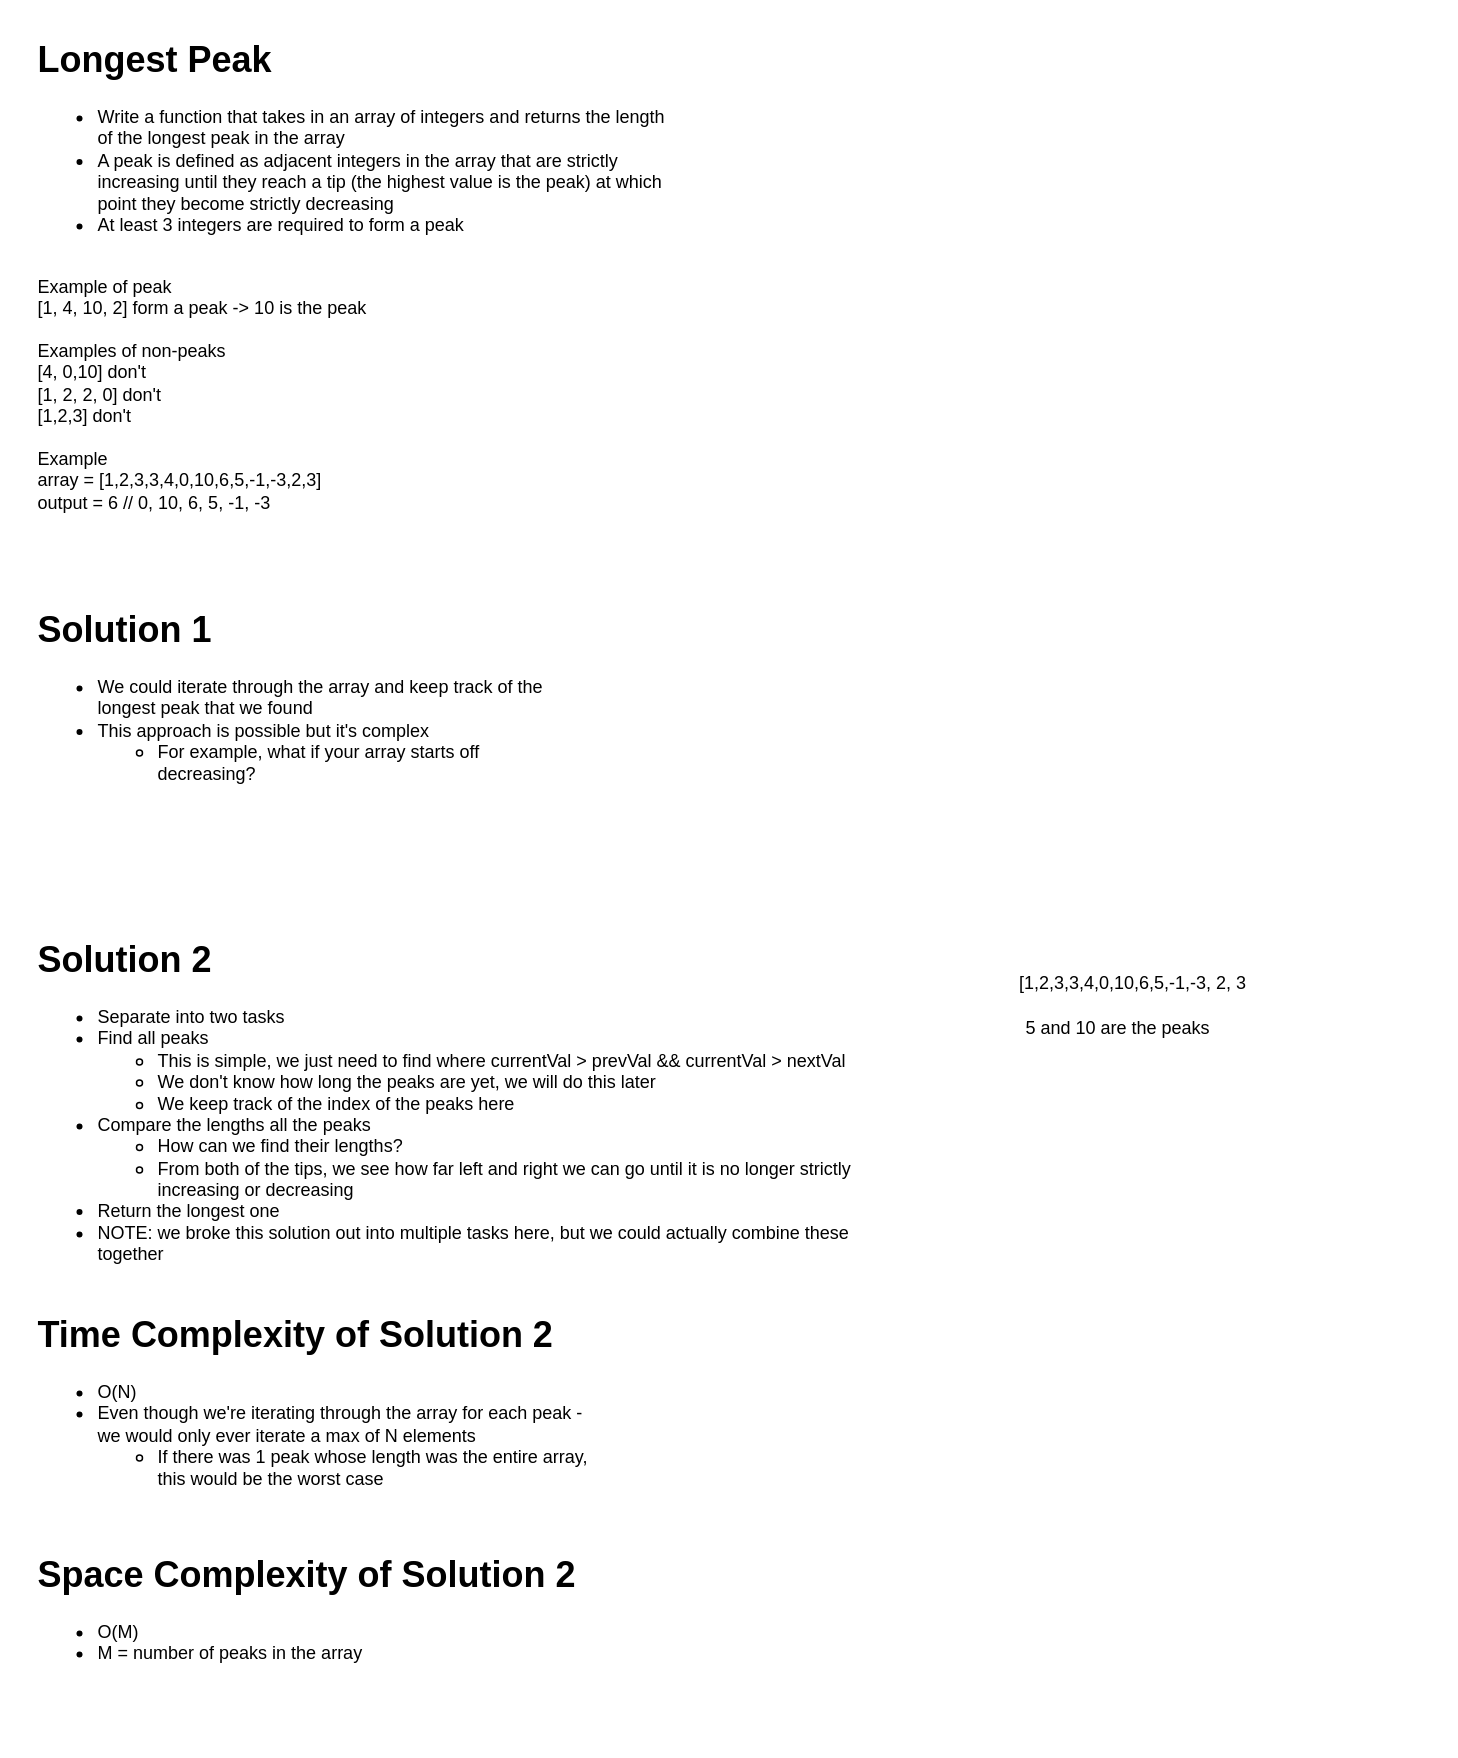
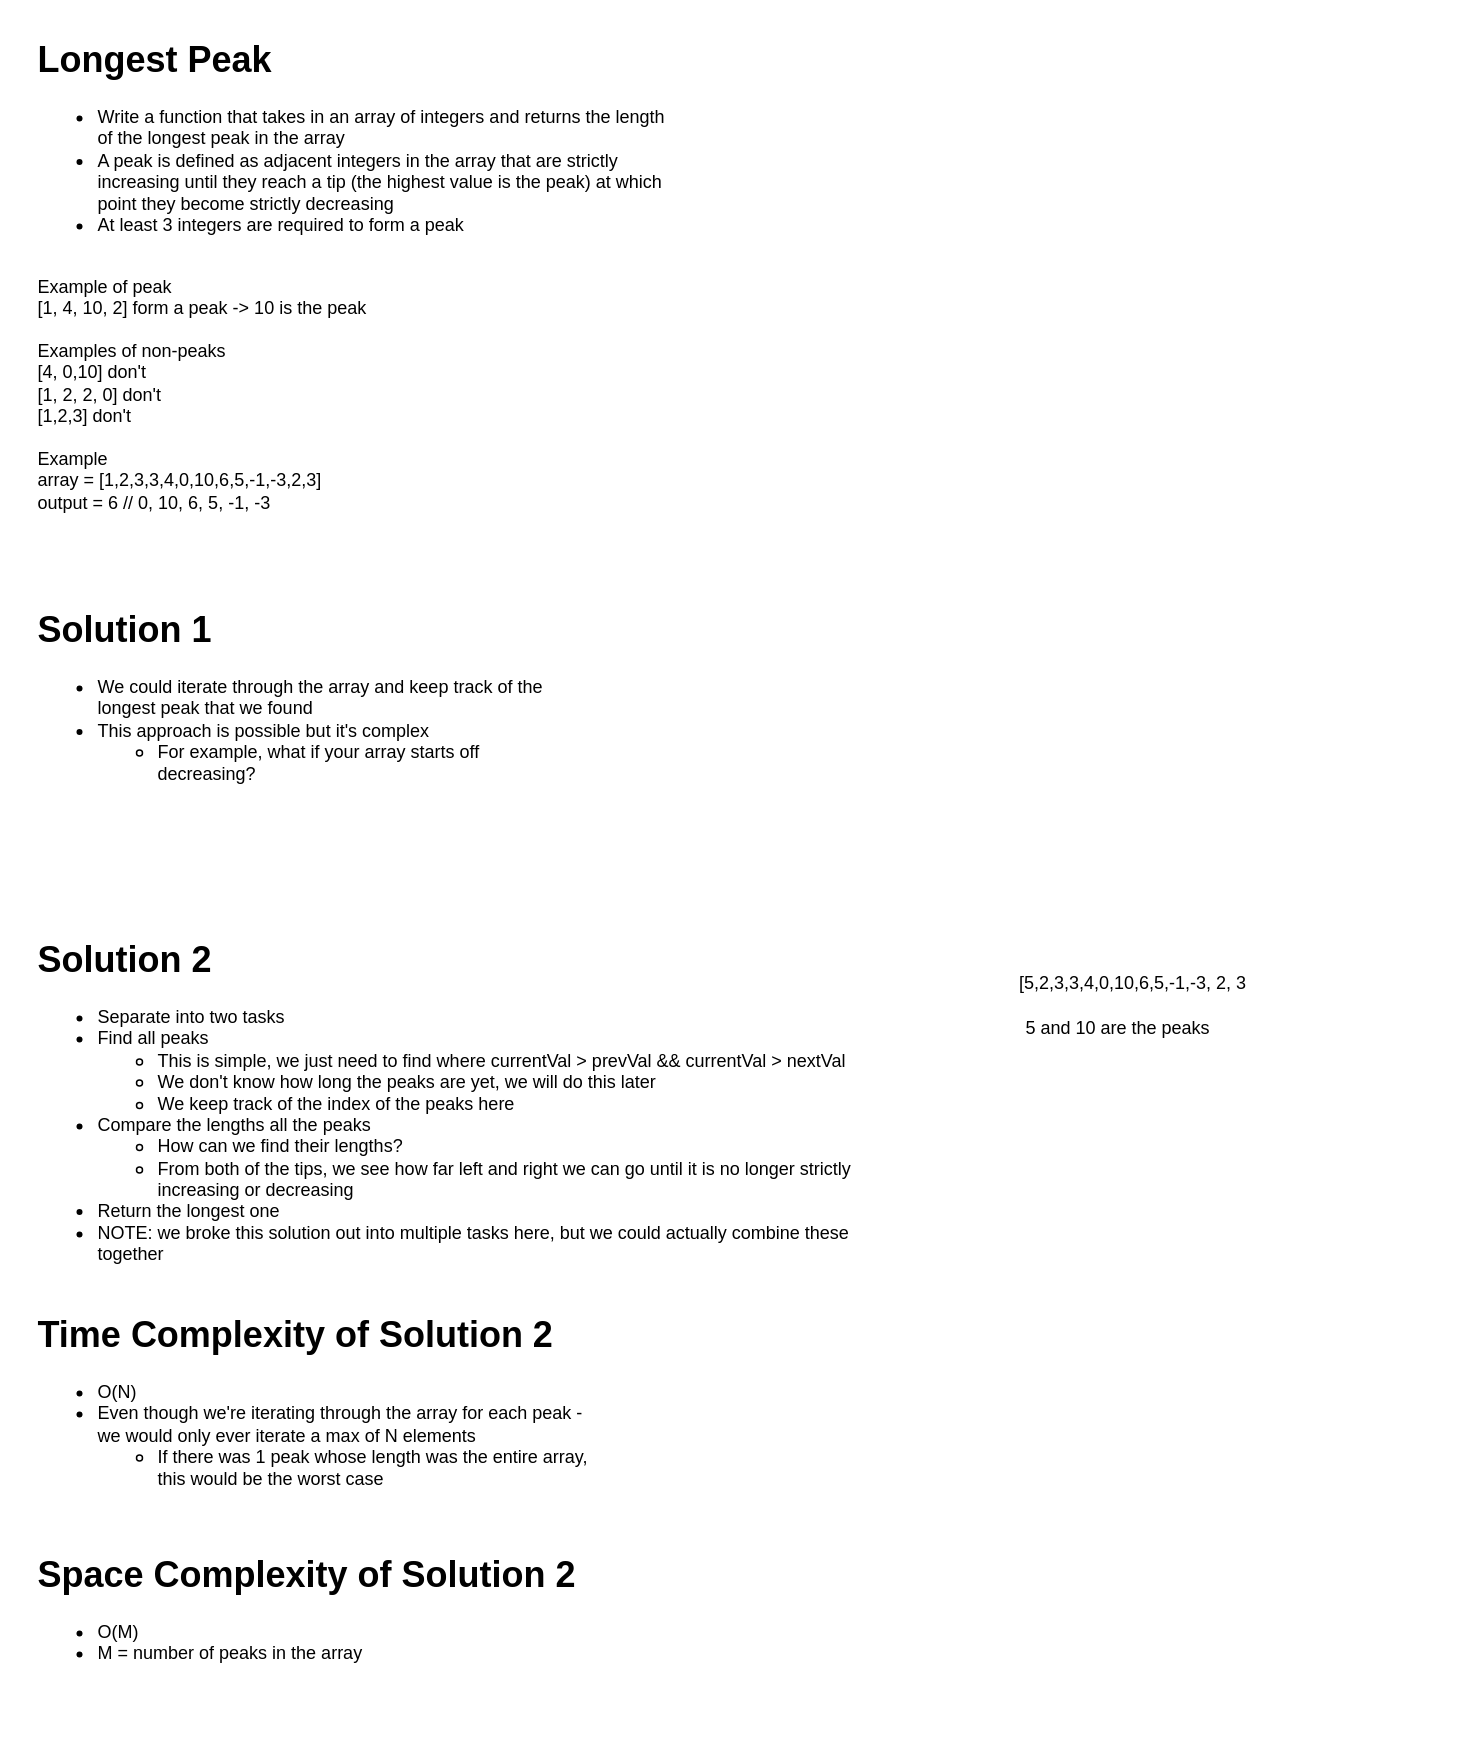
(1133, 983) -> (1133, 983)
